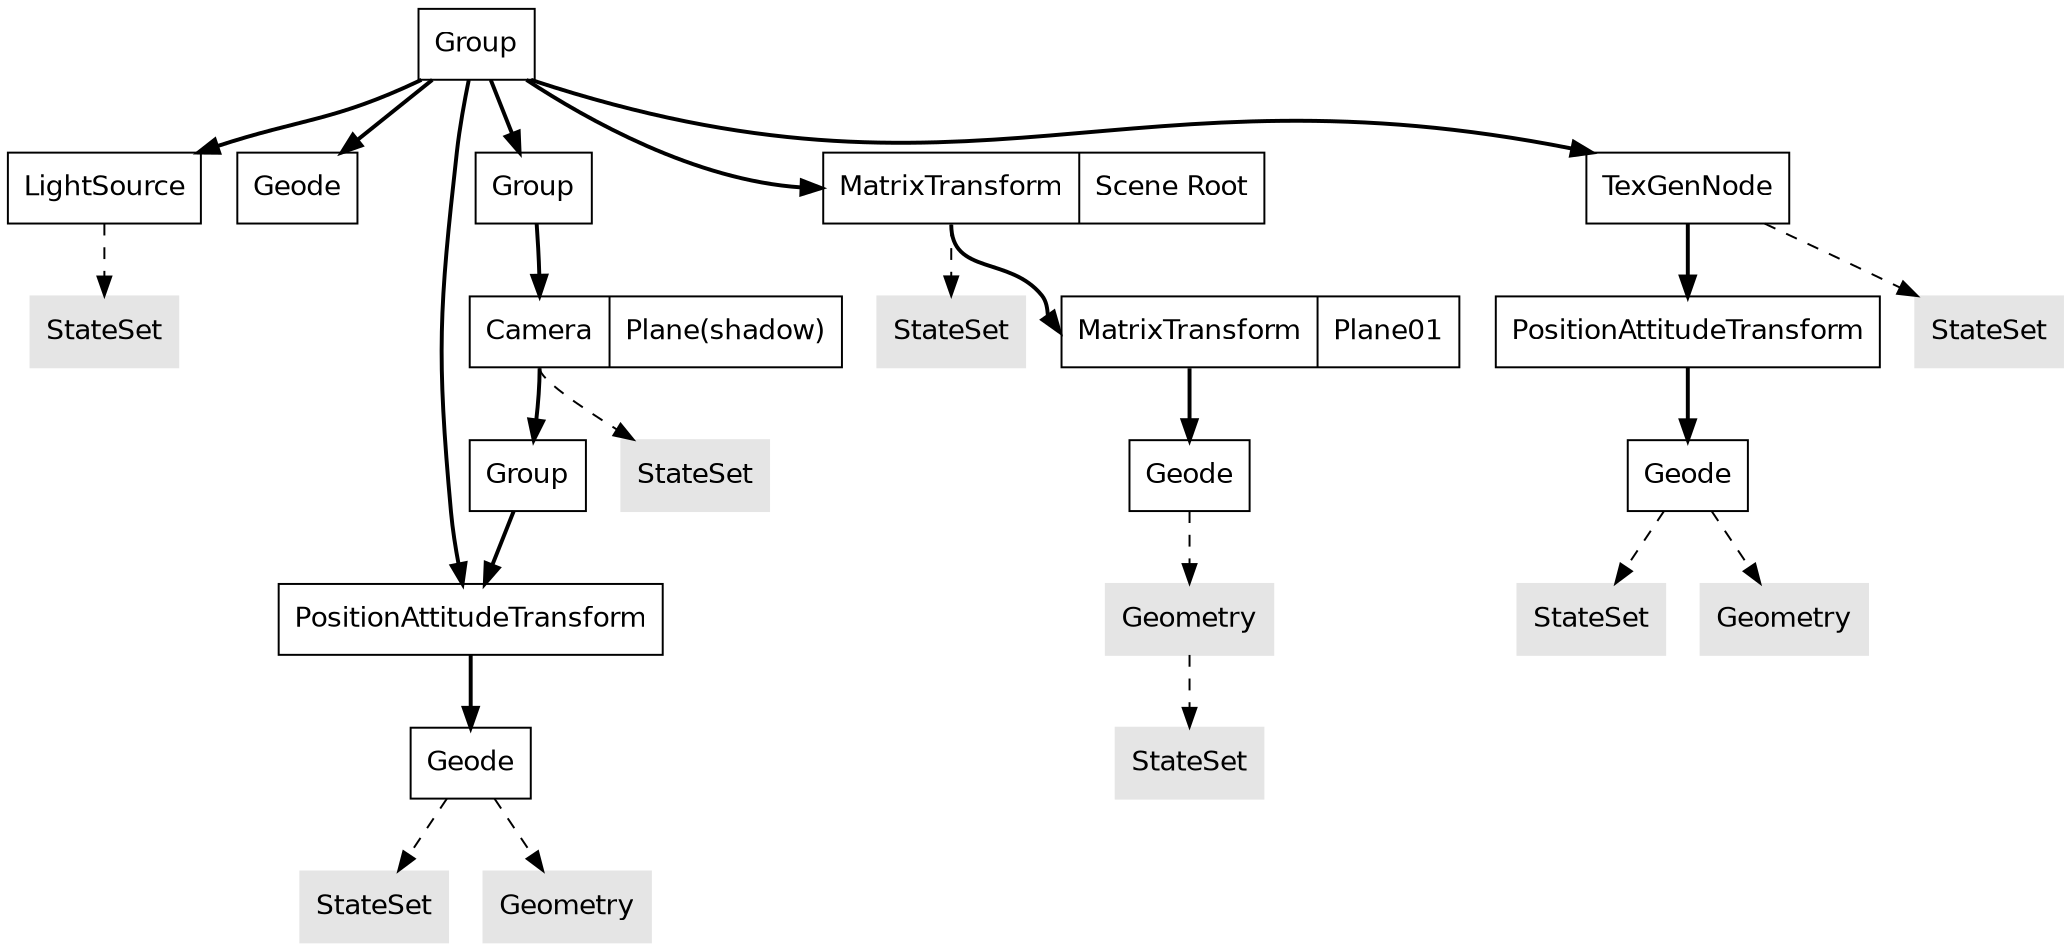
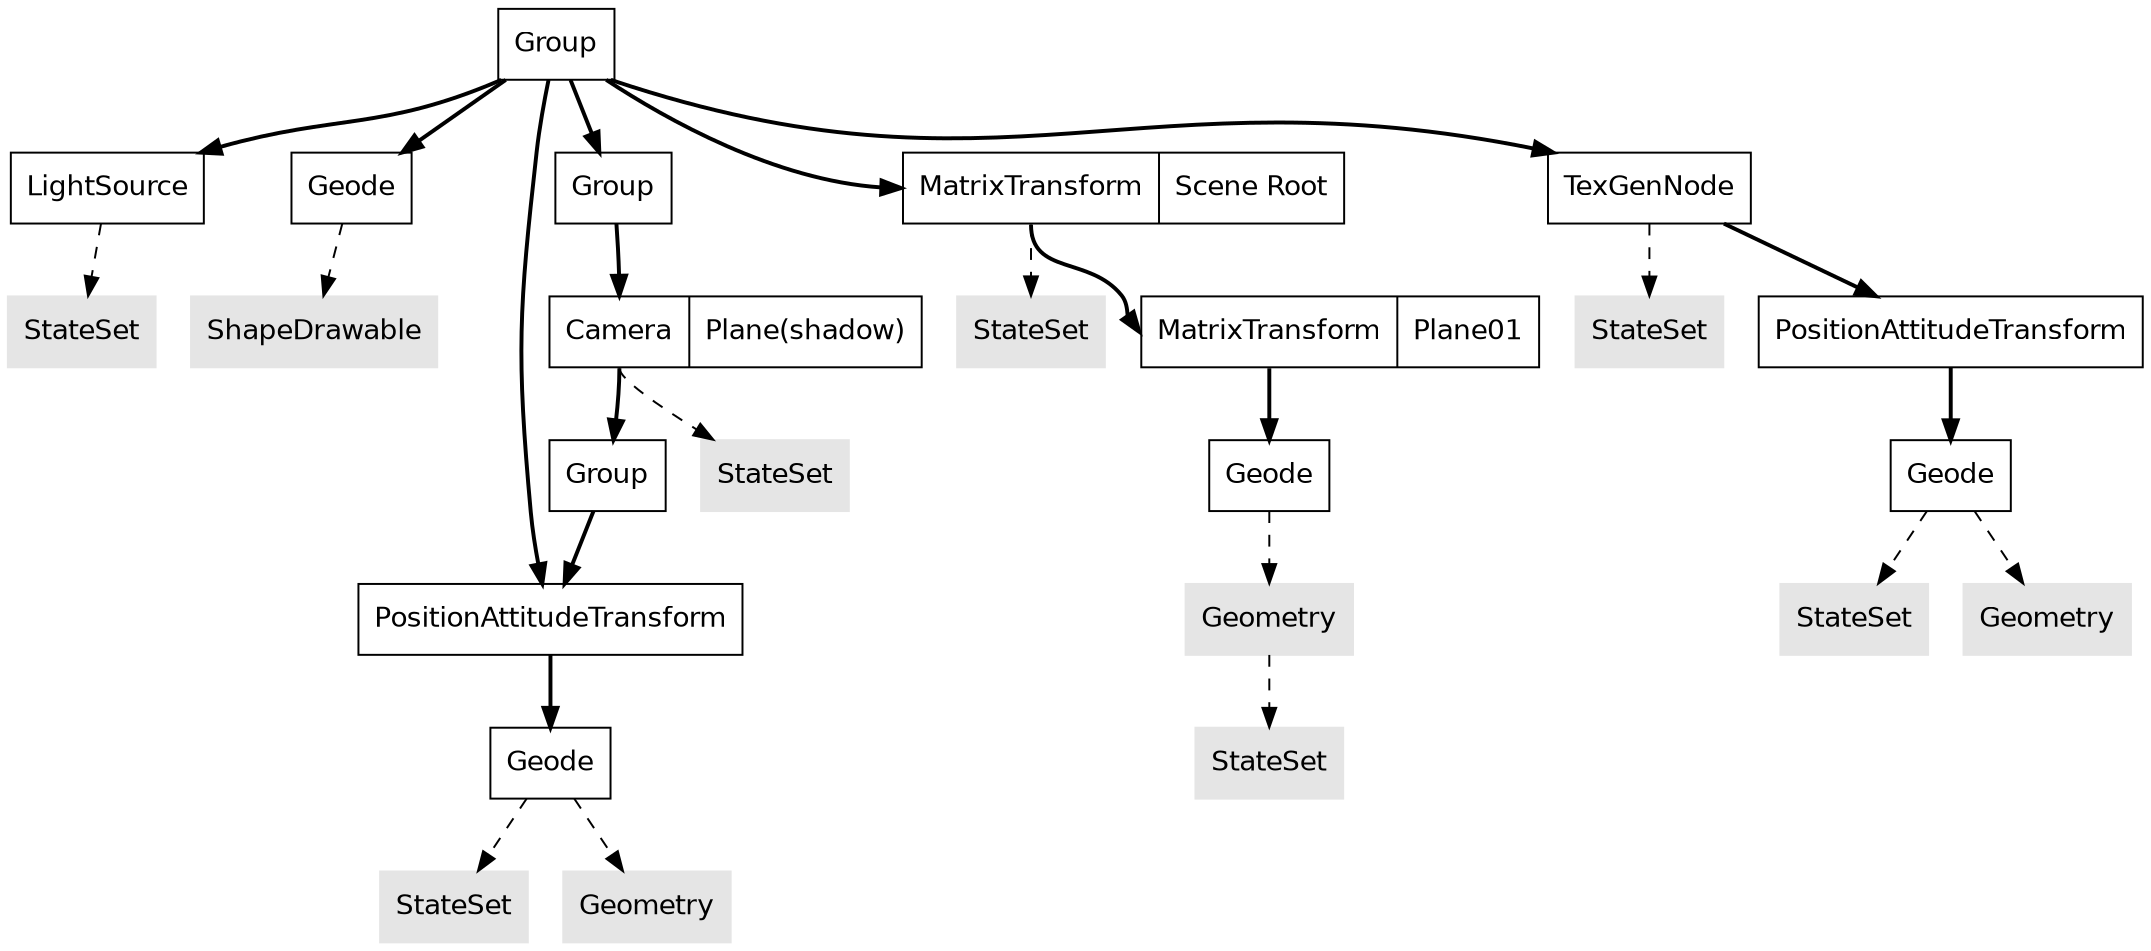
none -> (314, 332)
